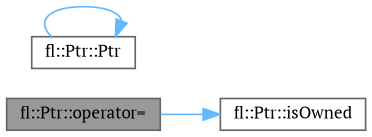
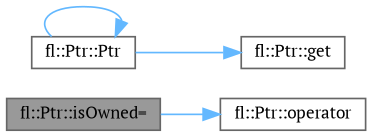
none -> (293, 53)
(83, 114) -> (83, 114)
(293, 114) -> (293, 114)
